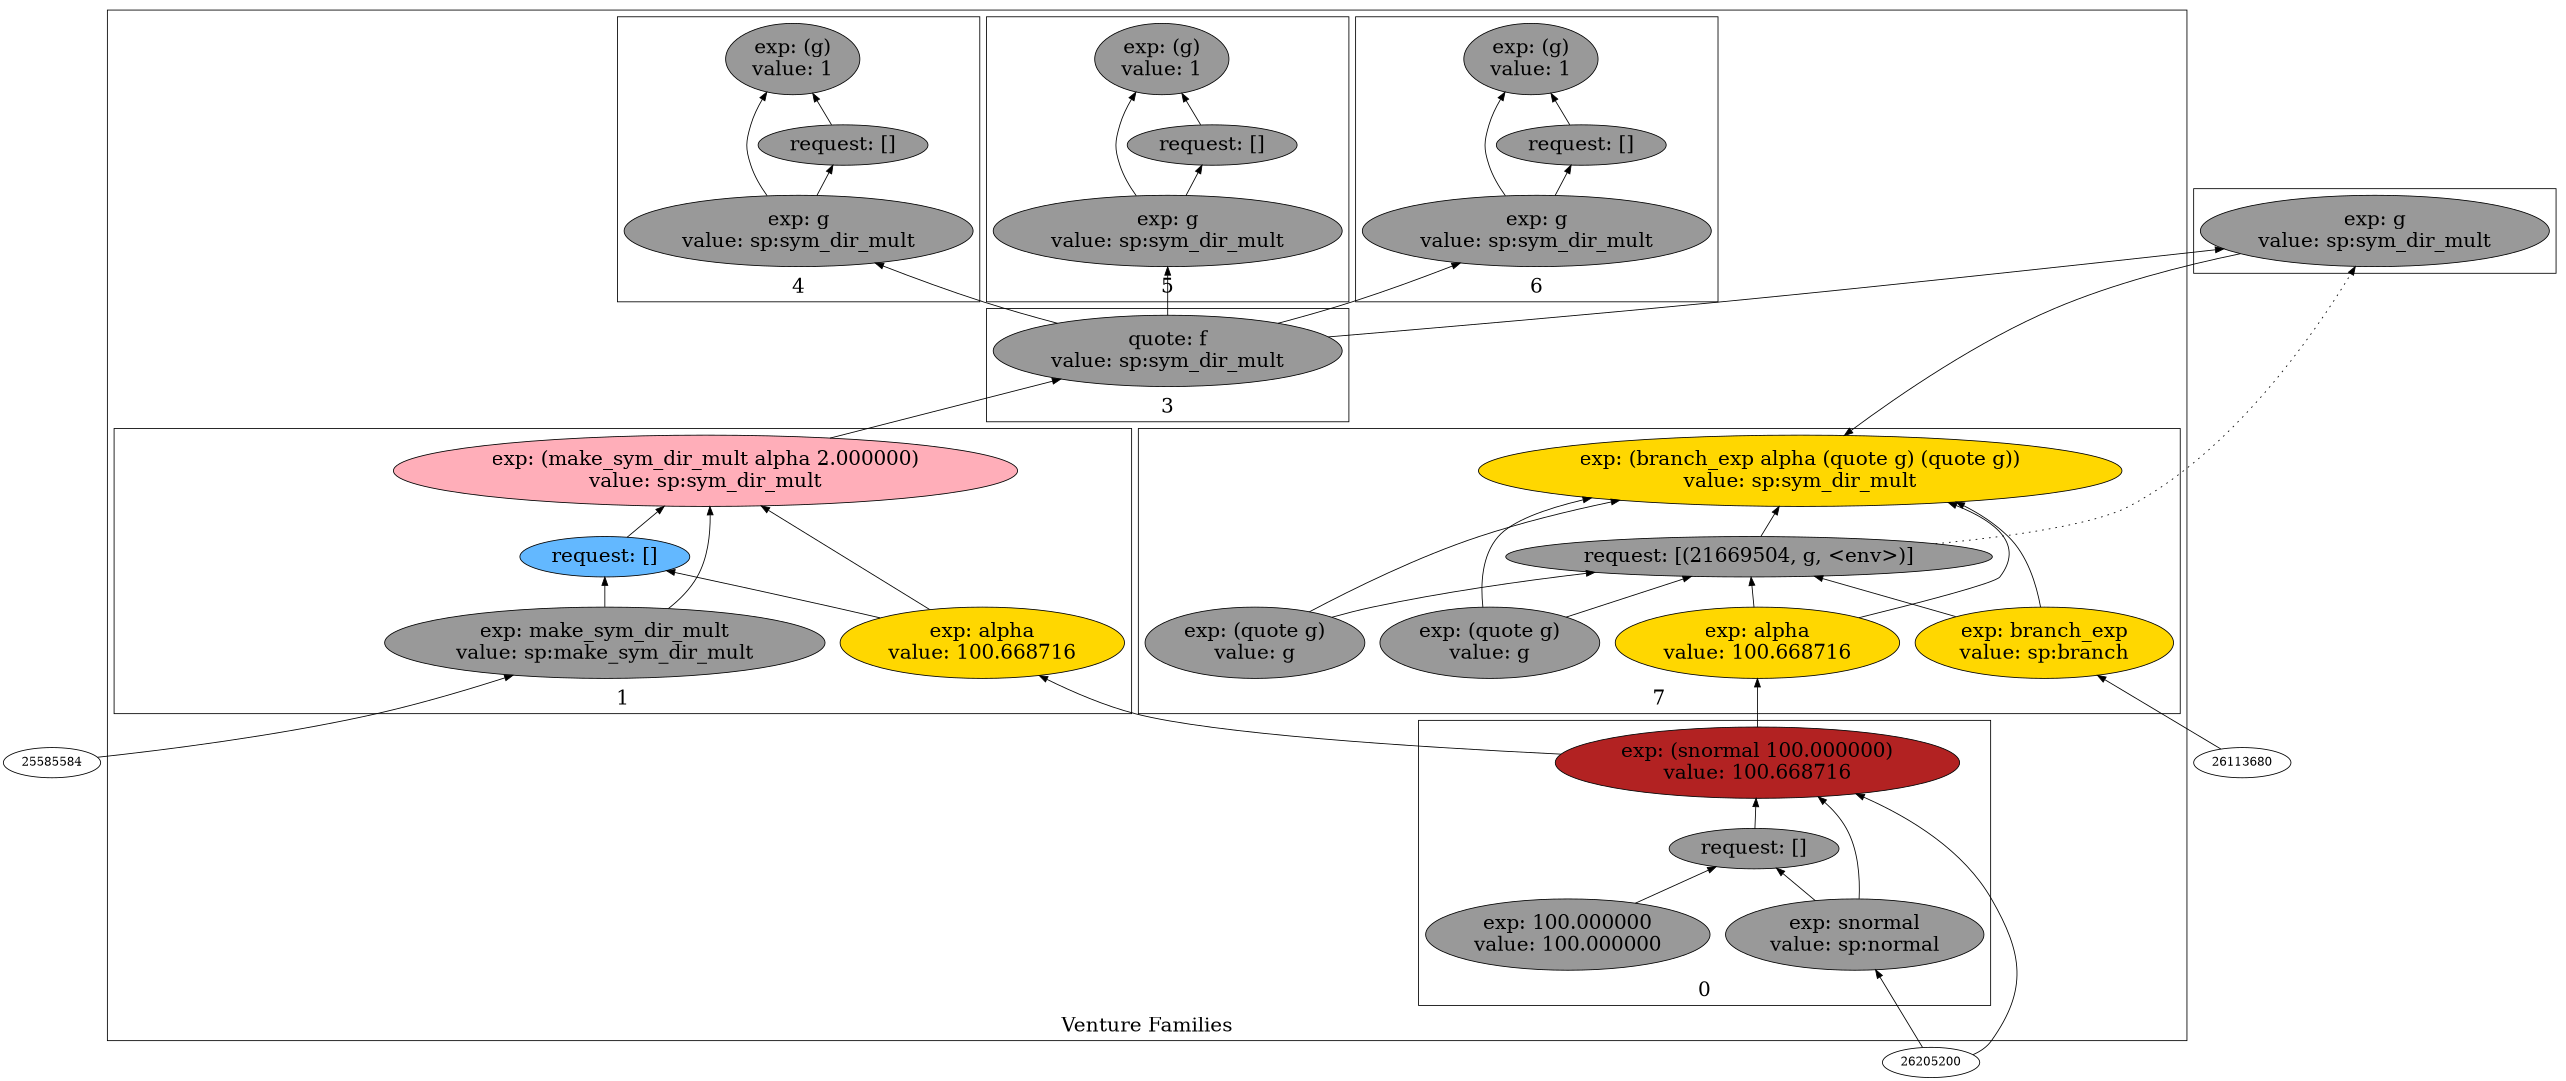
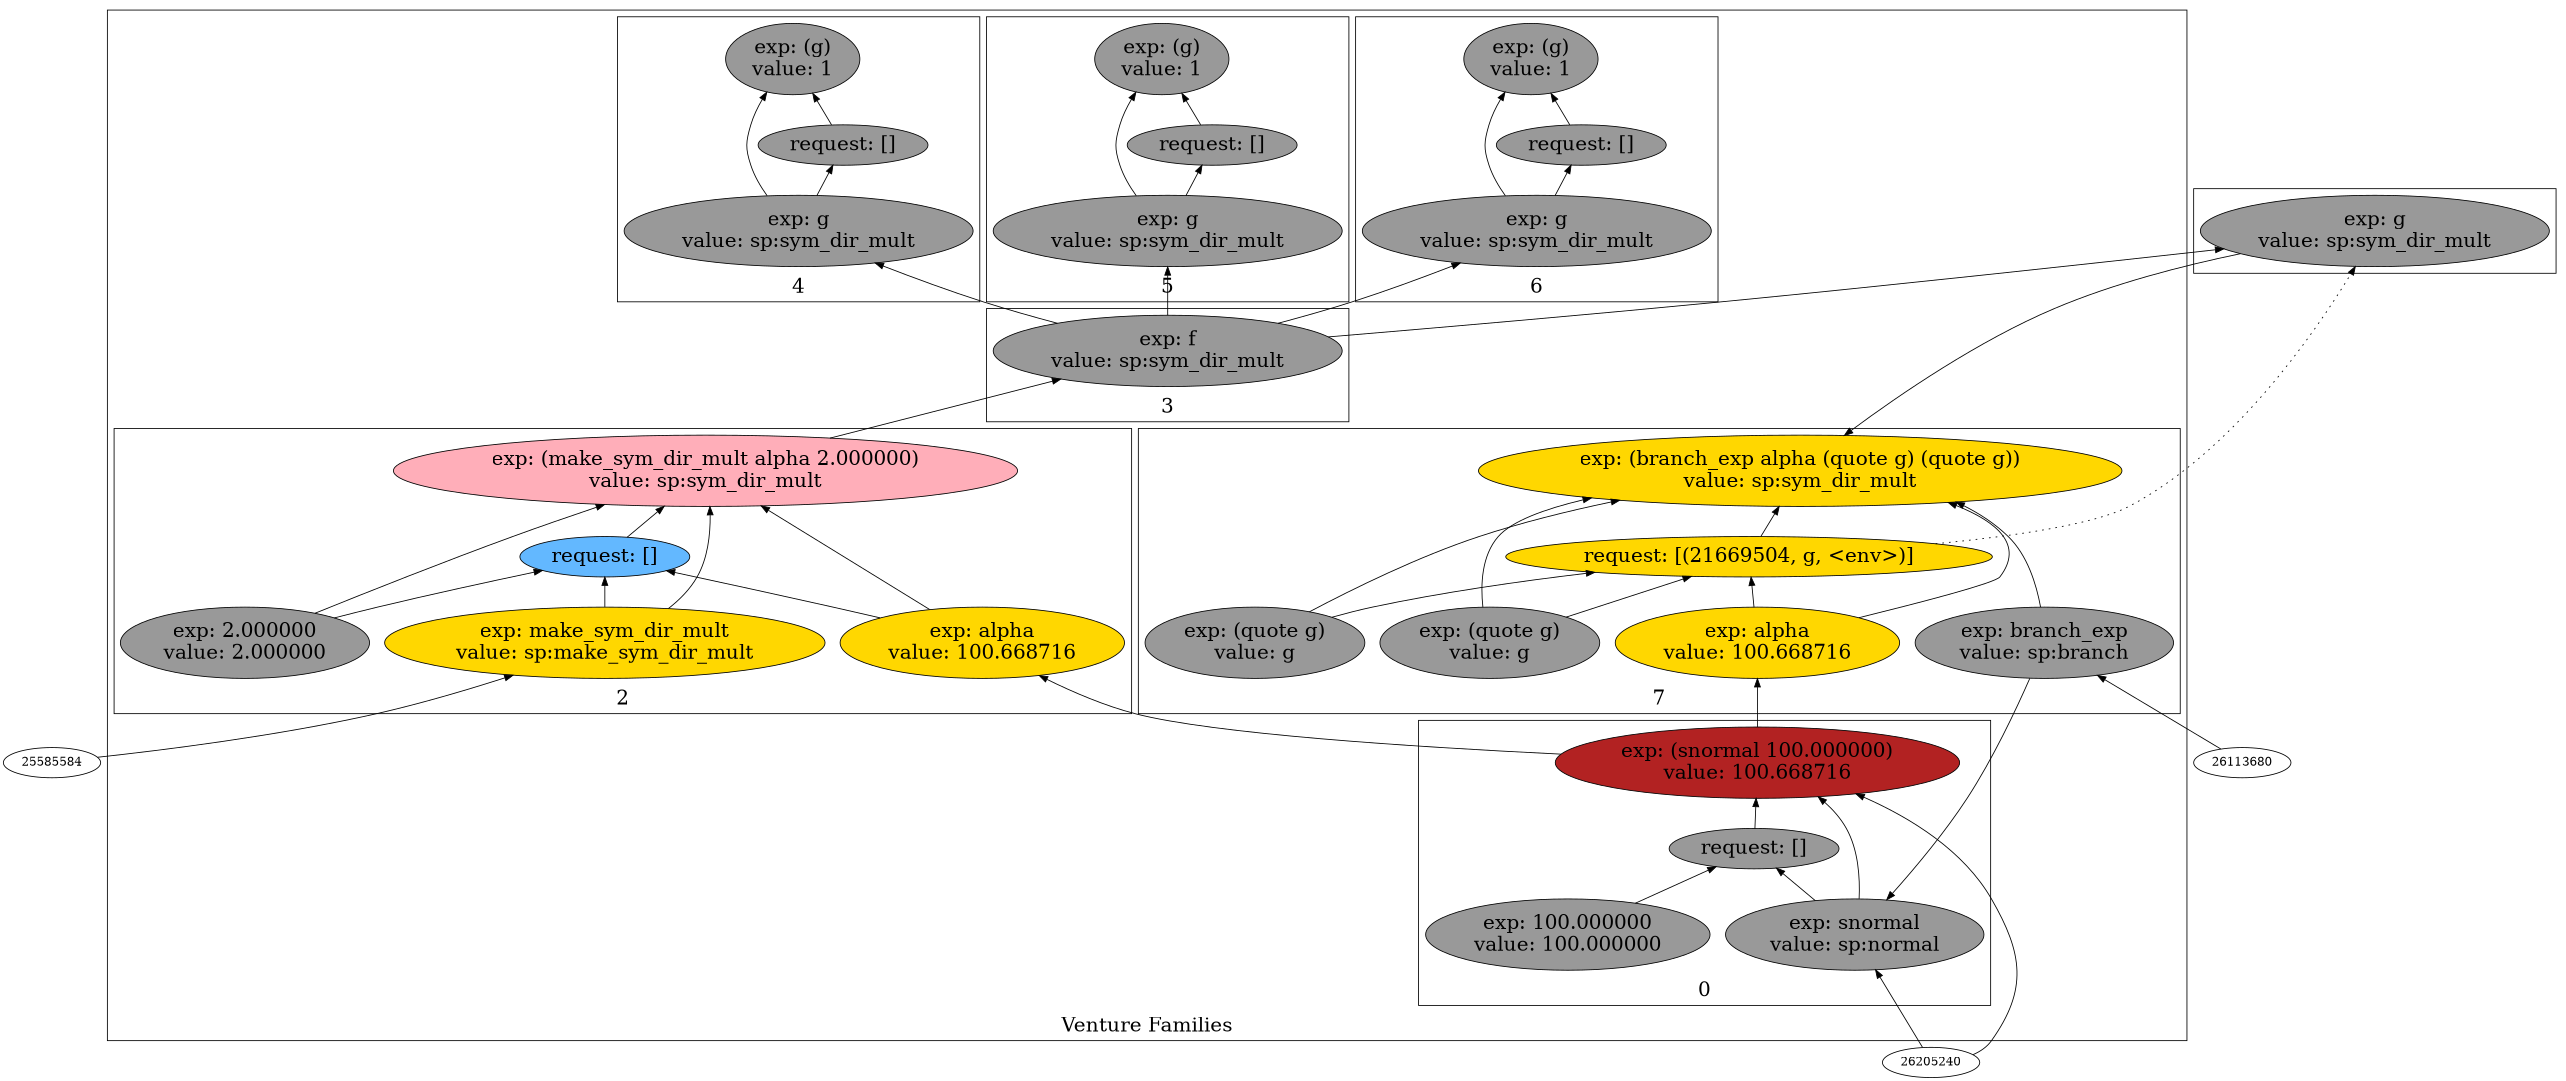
(1168, 351) -> (1168, 351)
(1749, 557) -> (1749, 557)
(1889, 598) -> (1971, 792)
none -> (245, 643)
(605, 643) -> (605, 643)
(2044, 643) -> (2044, 643)
(623, 699) -> (623, 699)
(1931, 1062) -> (1931, 1062)
